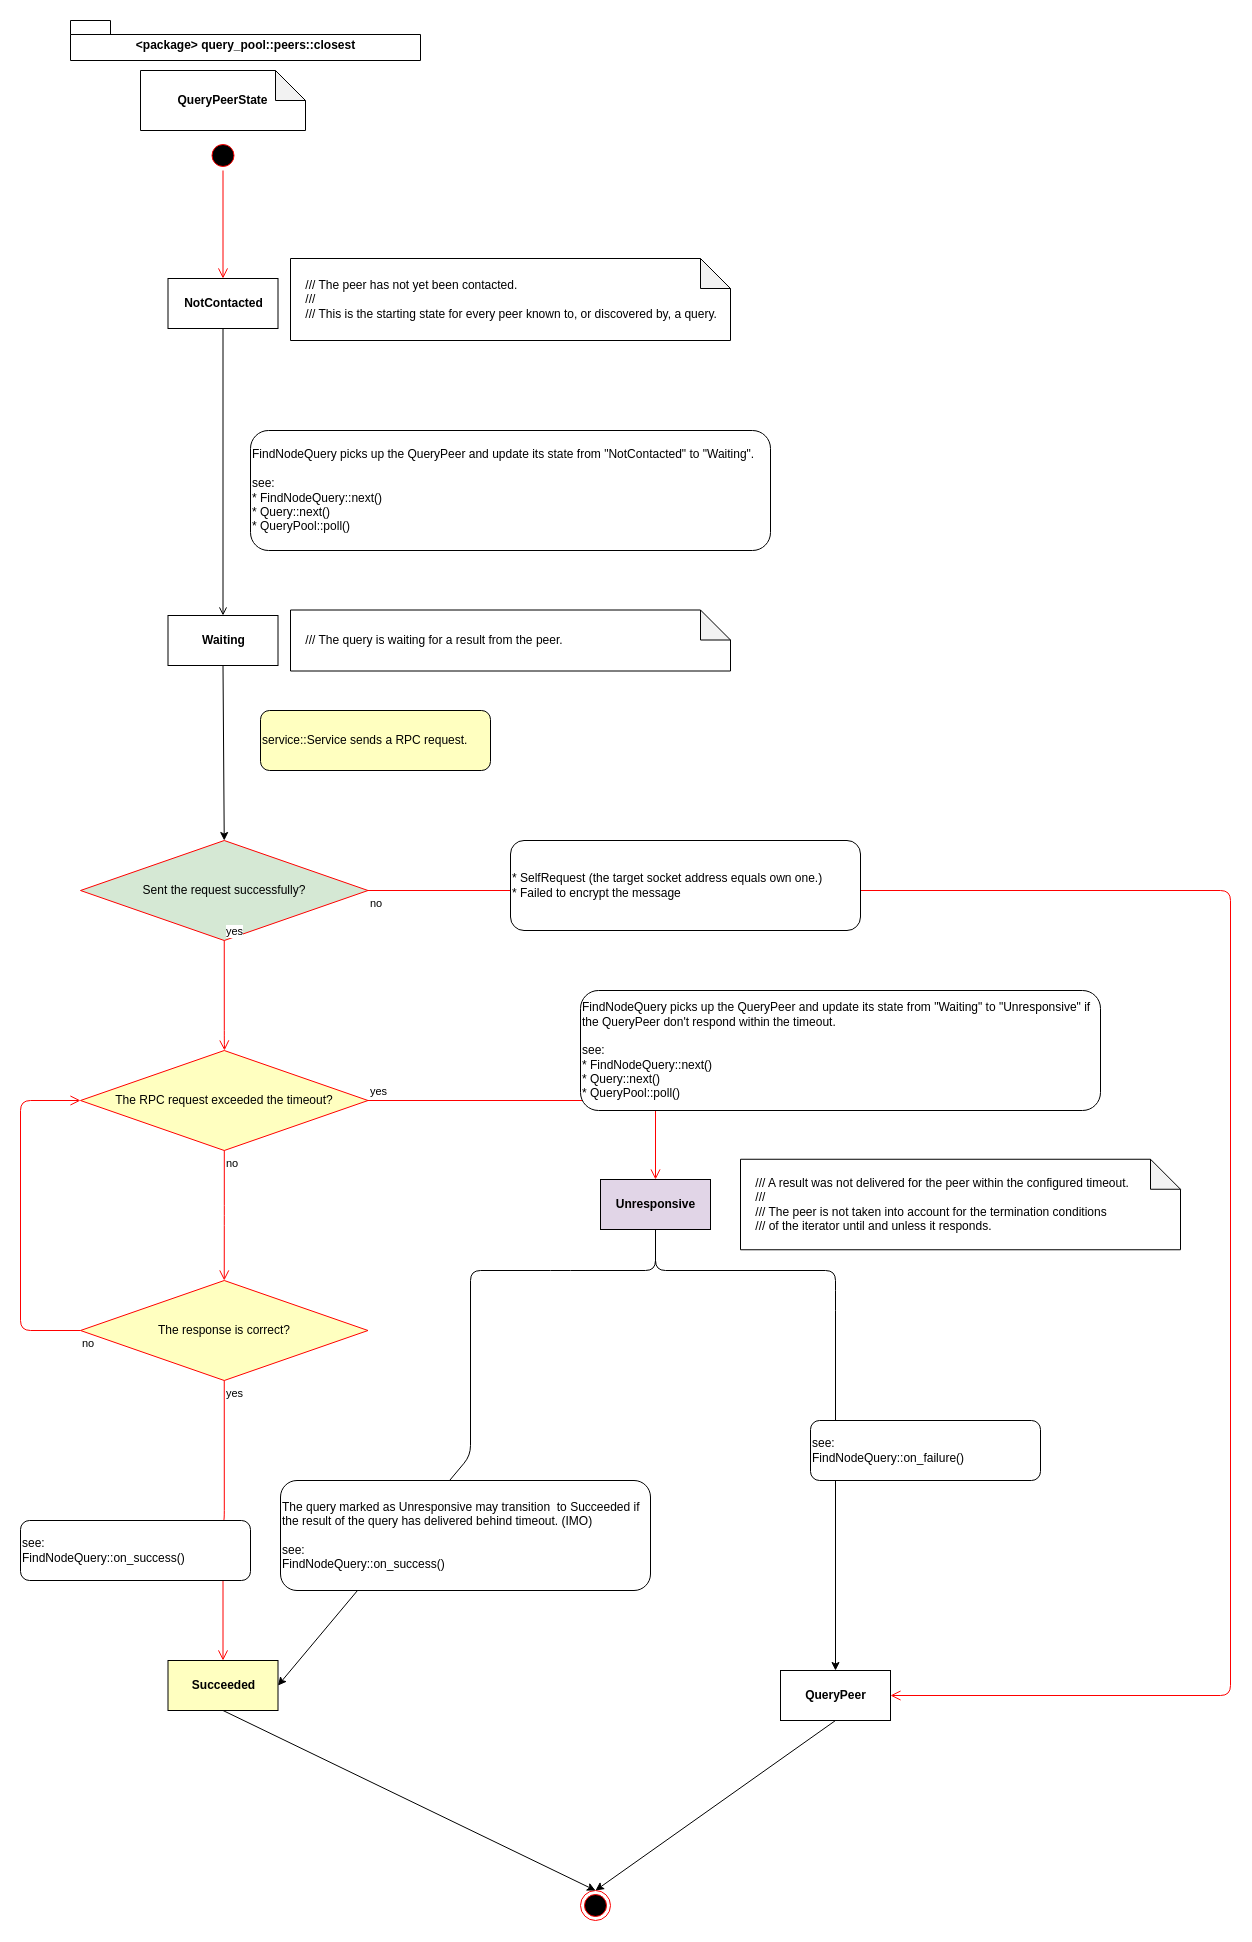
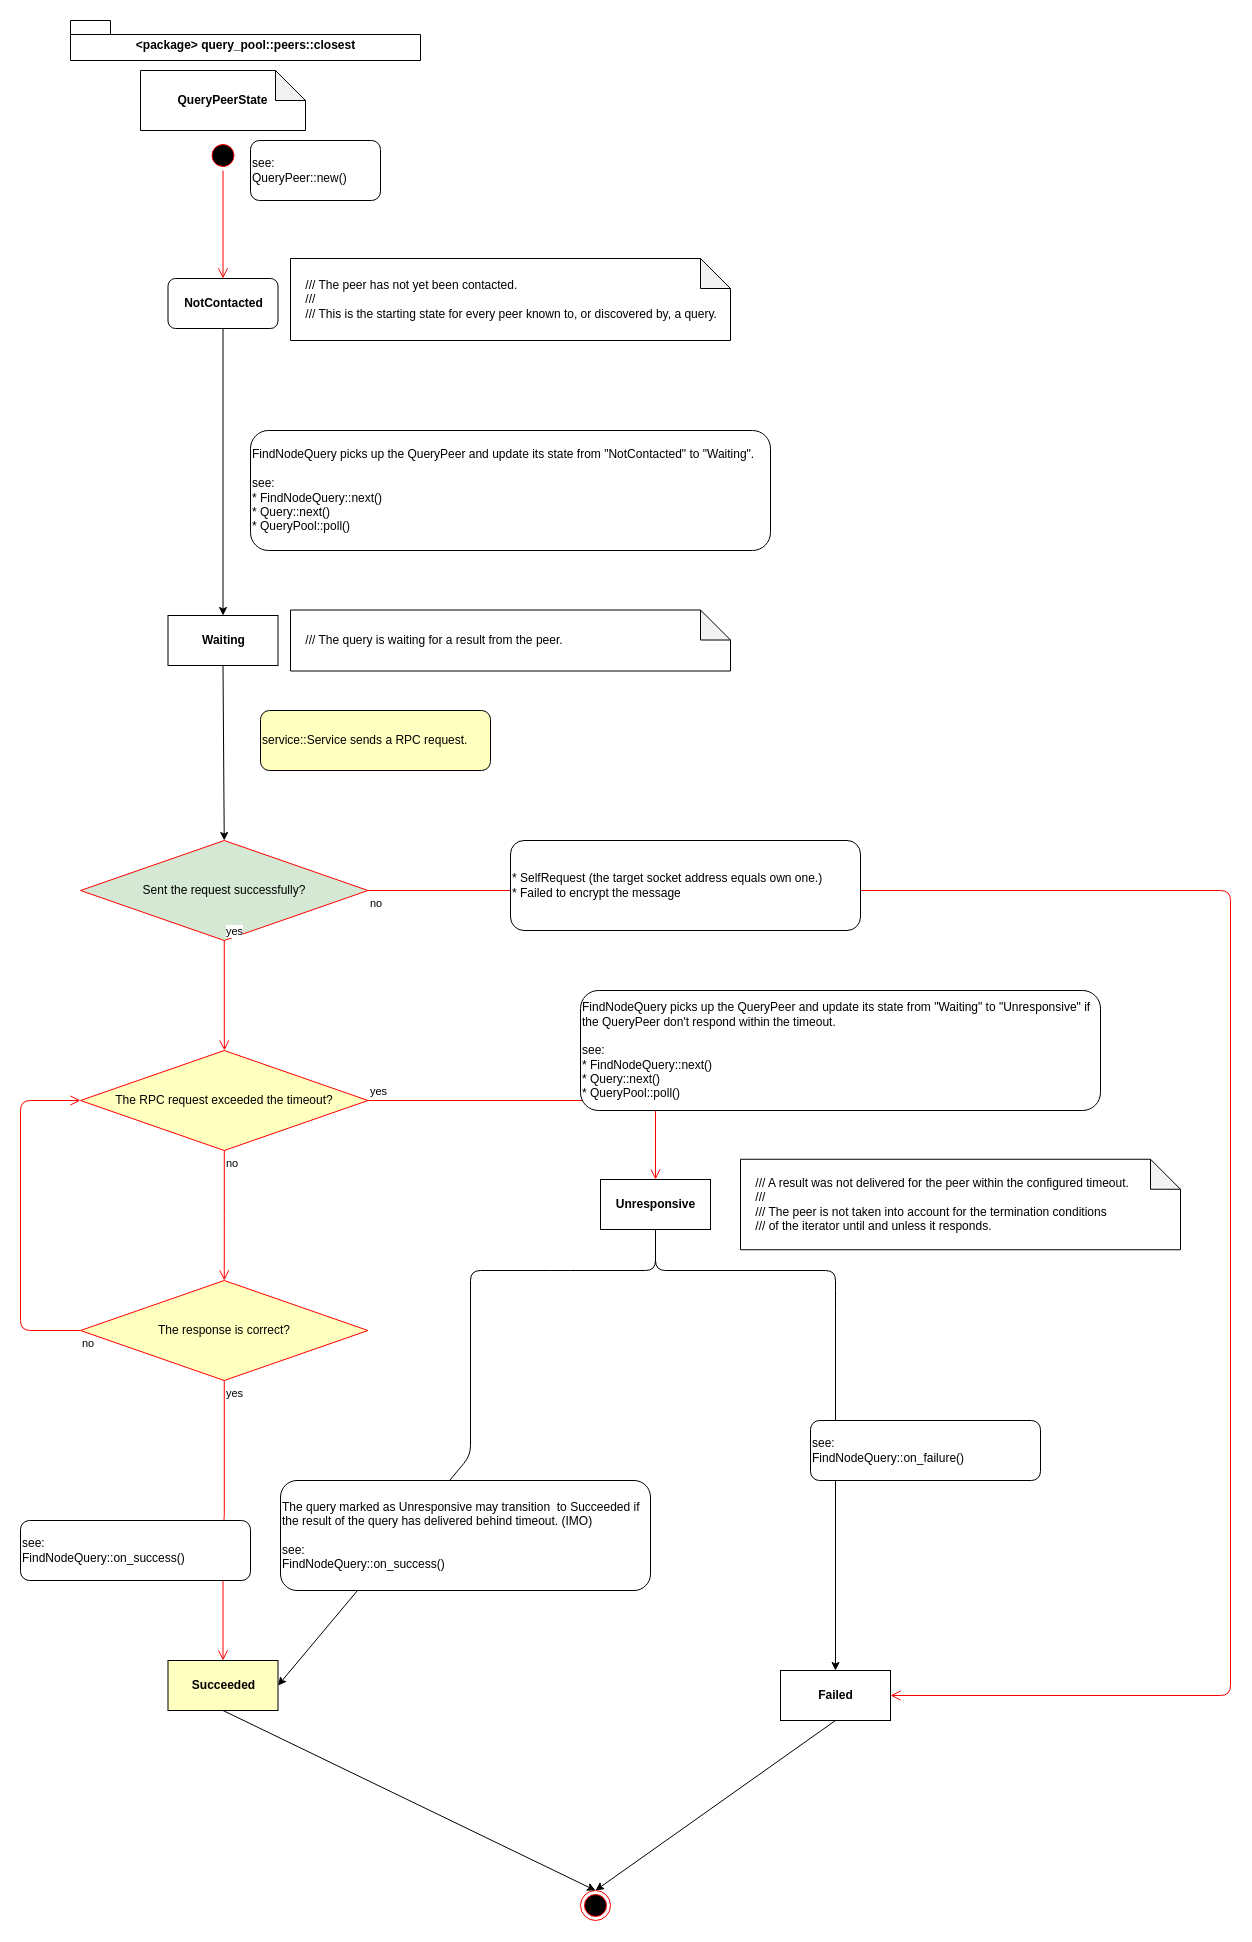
none -> (316, 171)
(223, 304) -> (223, 304)
(223, 608) -> (223, 607)
(656, 1205) -> (656, 1205)
(836, 1696) -> (836, 1696)
